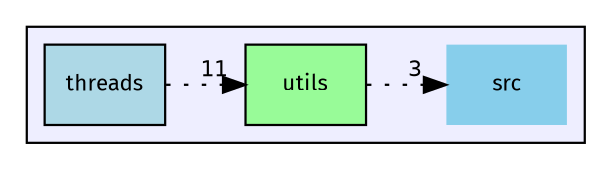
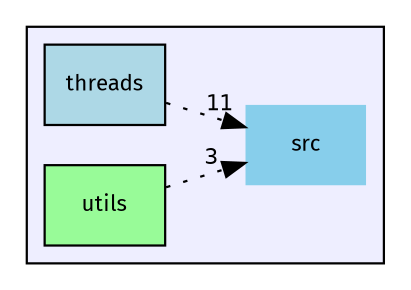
(194, 85) -> (195, 112)
